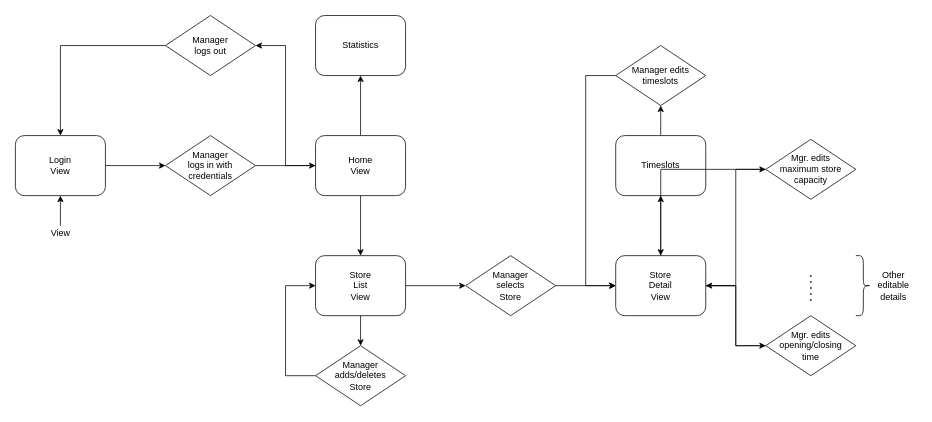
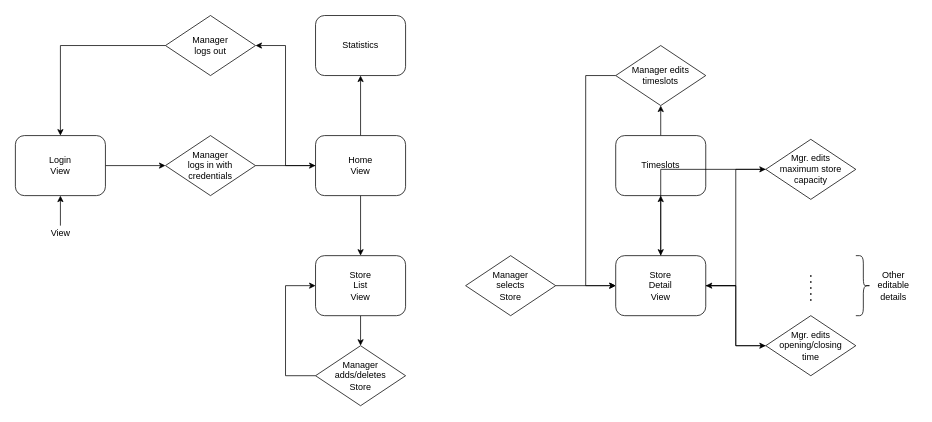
(432, 285) -> none
